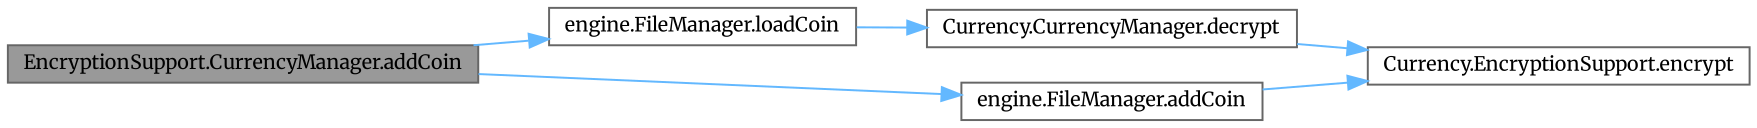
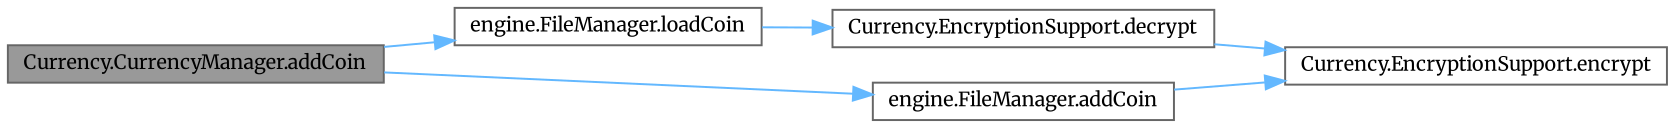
(1112, 29) -> (1023, 29)
(243, 64) -> (196, 64)
